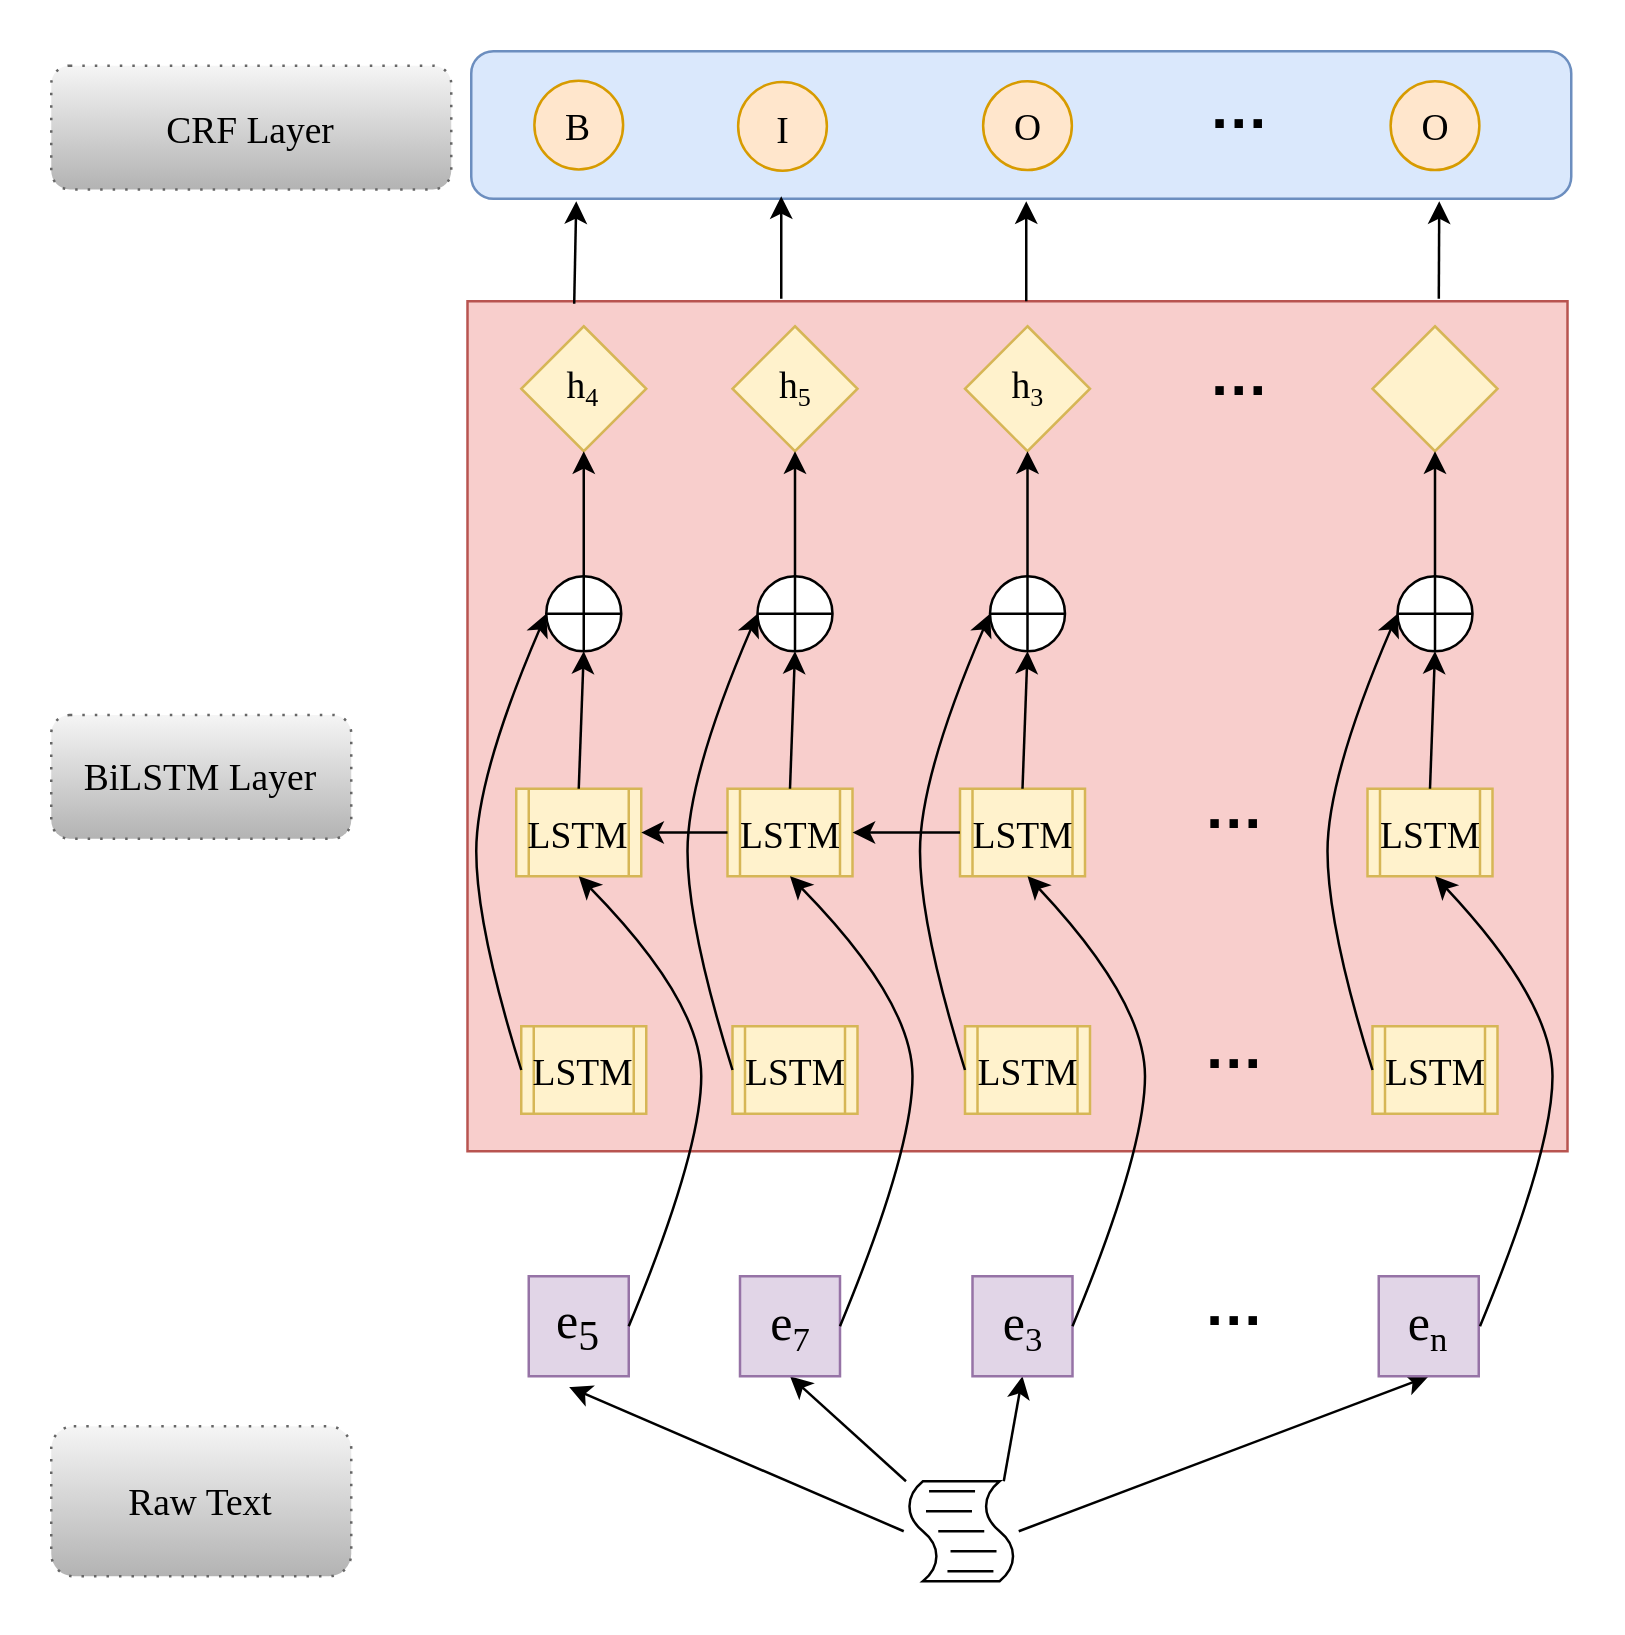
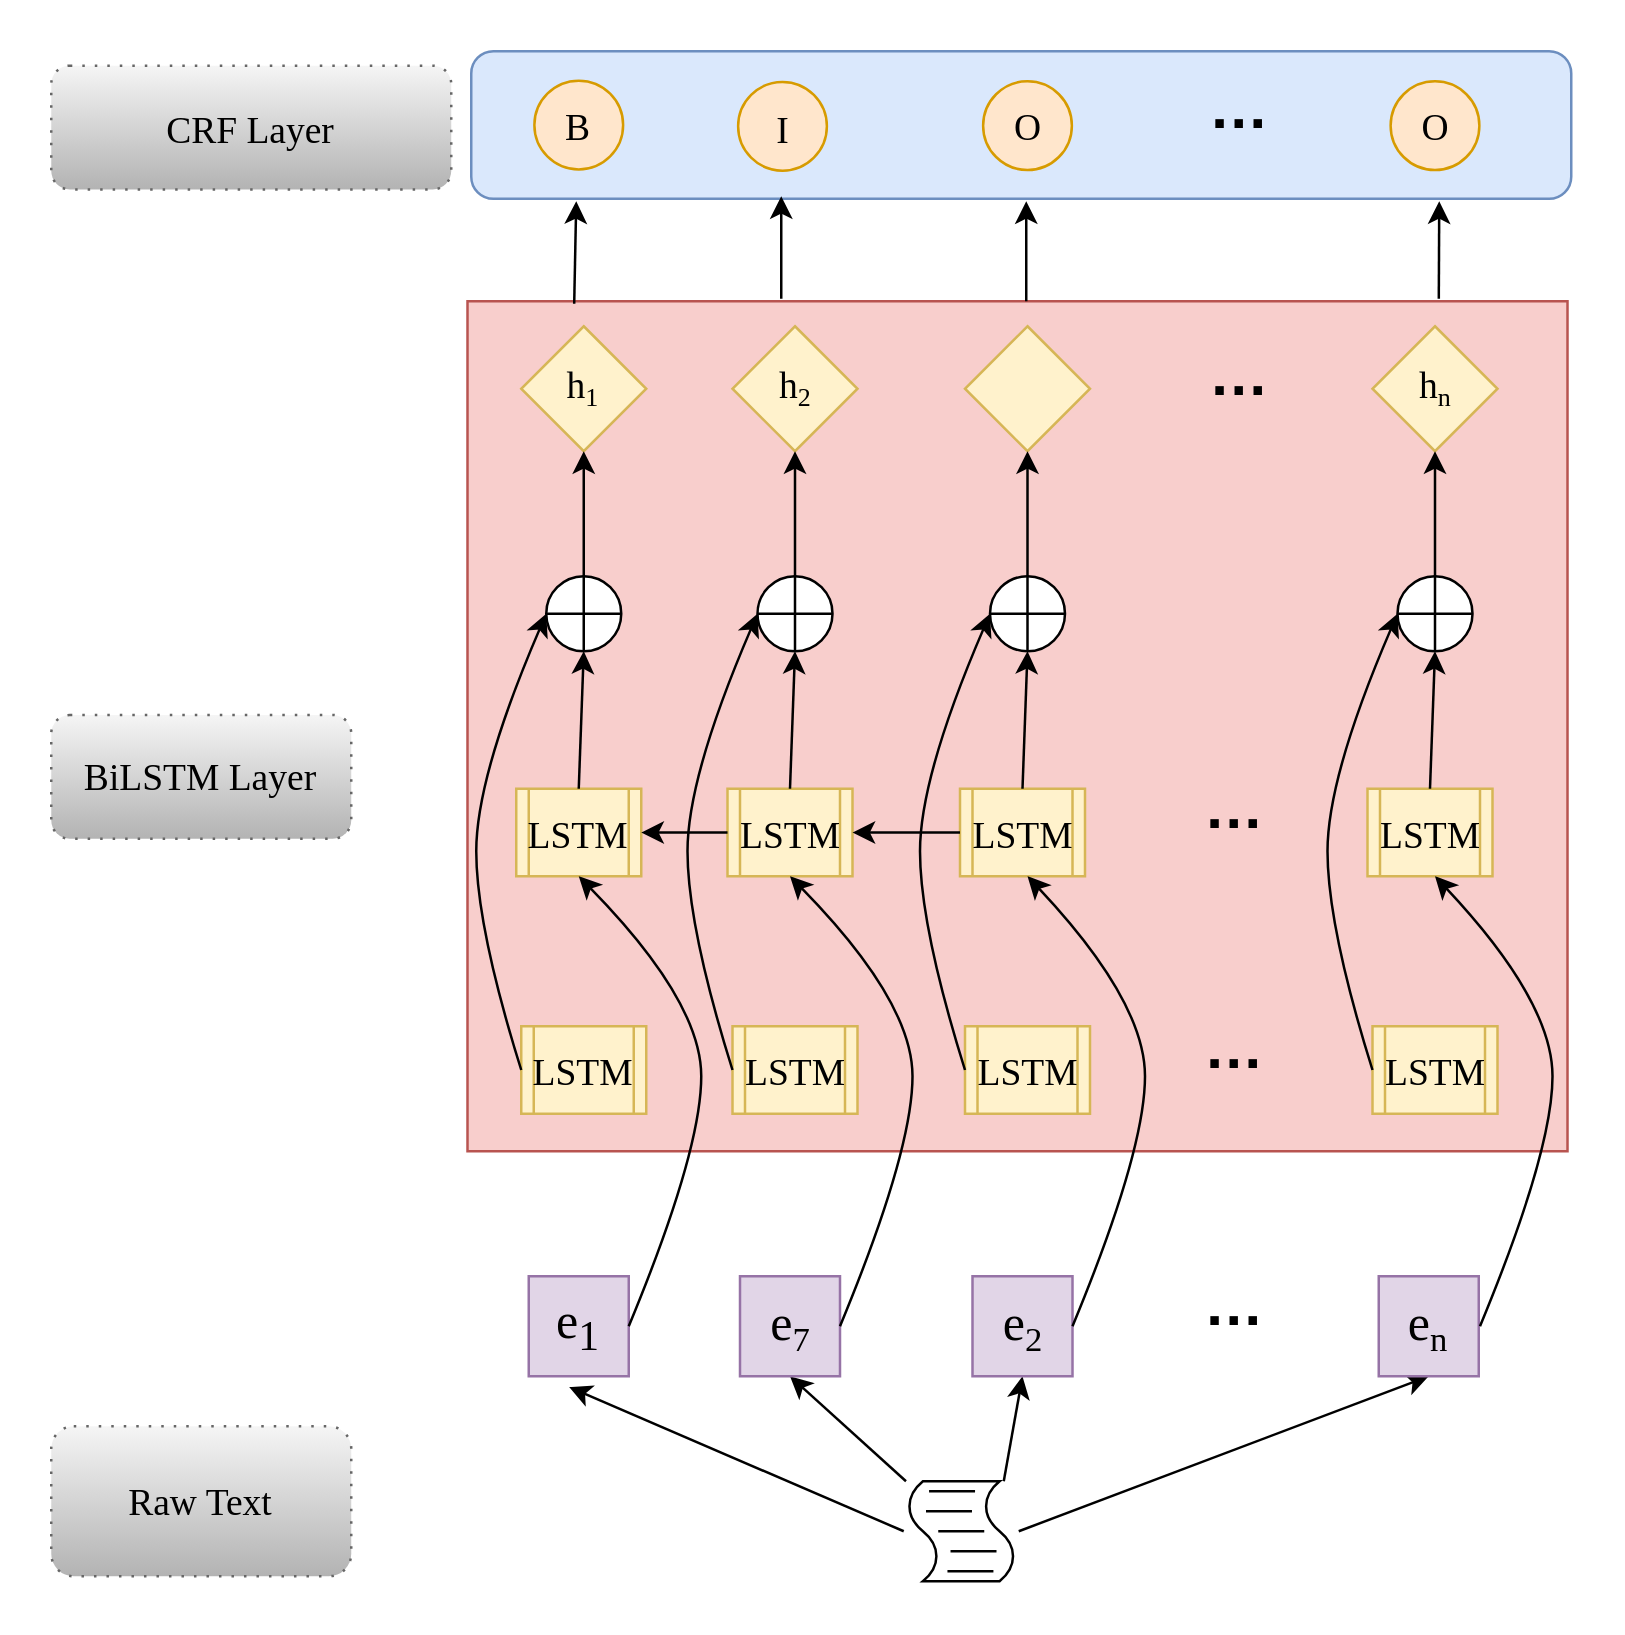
(584, 389) -> (584, 389)
(796, 389) -> (796, 389)
(1028, 389) -> none
none -> (1435, 389)
(579, 1326) -> (579, 1326)
(1024, 1326) -> (1024, 1326)
